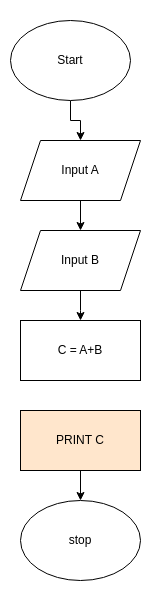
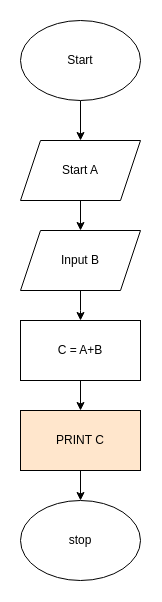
(71, 61) -> (81, 61)
(81, 171) -> (81, 171)
none -> (81, 400)
